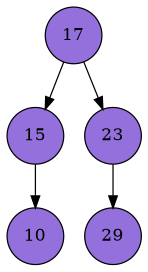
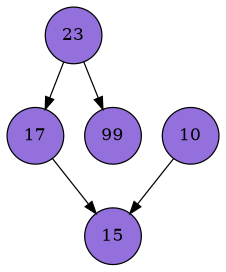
(91, 80) -> (57, 80)
(35, 180) -> (156, 181)
(113, 236) -> (113, 136)
